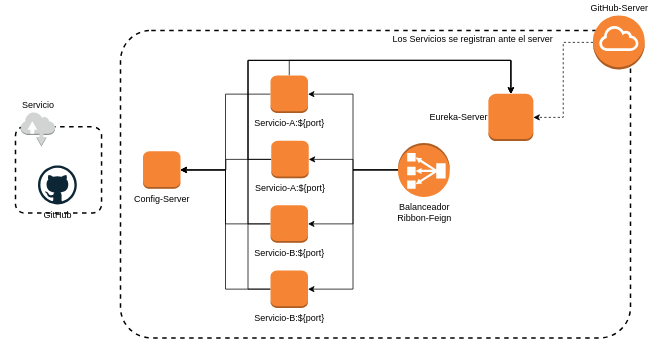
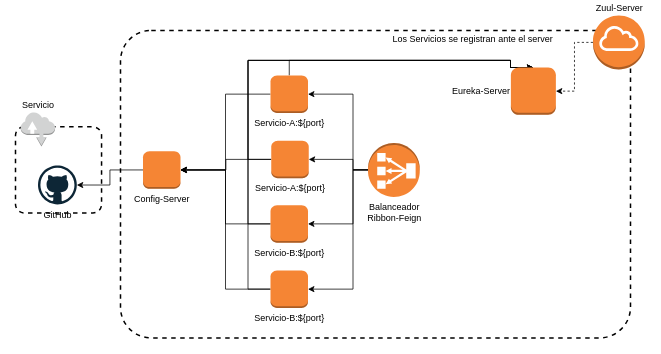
(620, 8) -> (620, 8)
(511, 117) -> (533, 91)
(424, 170) -> (394, 170)
none -> (110, 185)
